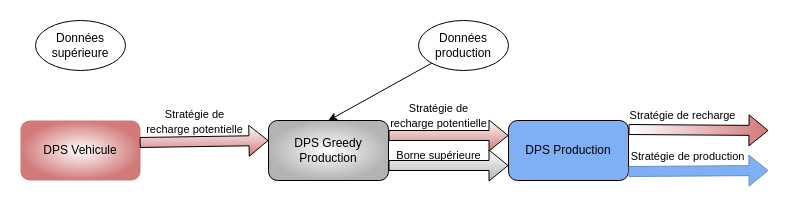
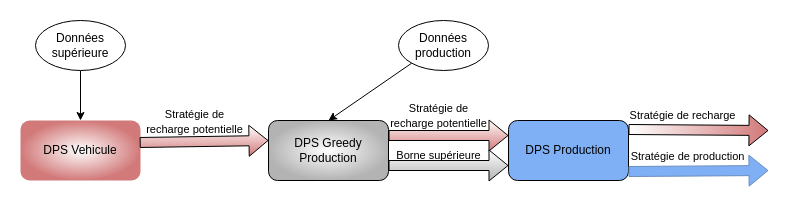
(464, 46) -> (444, 46)
none -> (81, 92)
